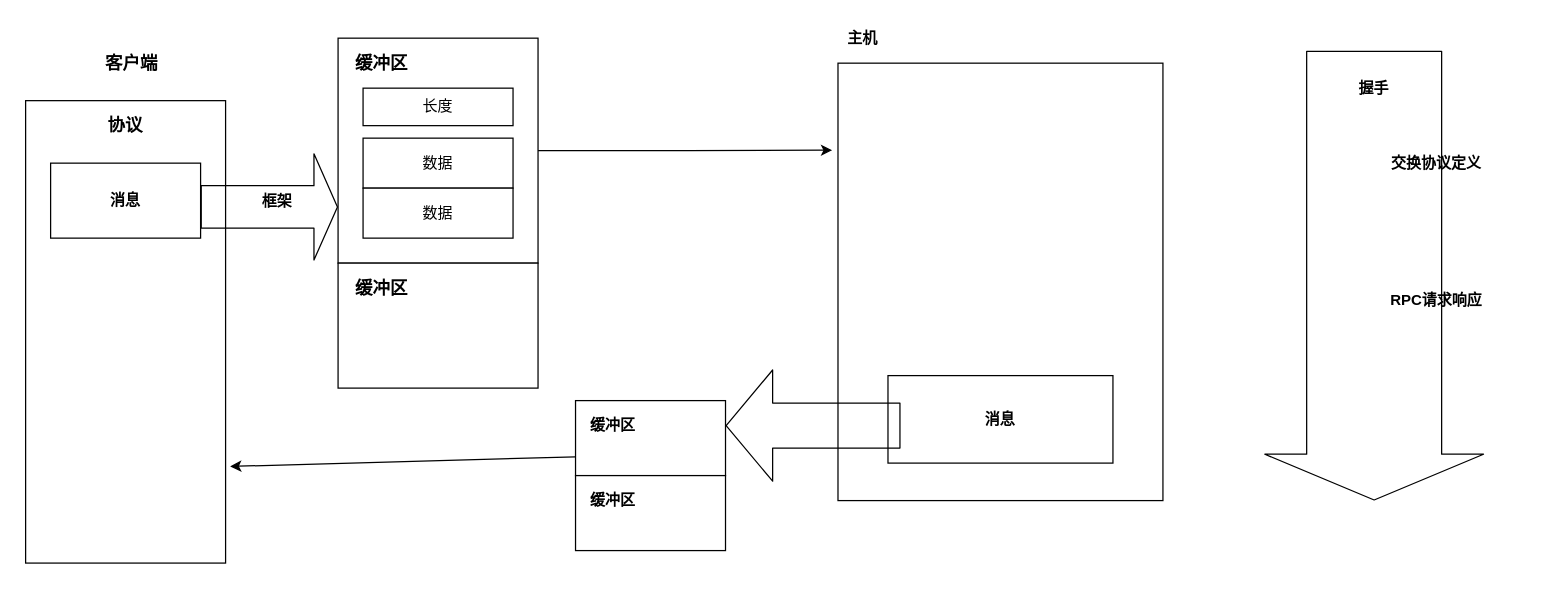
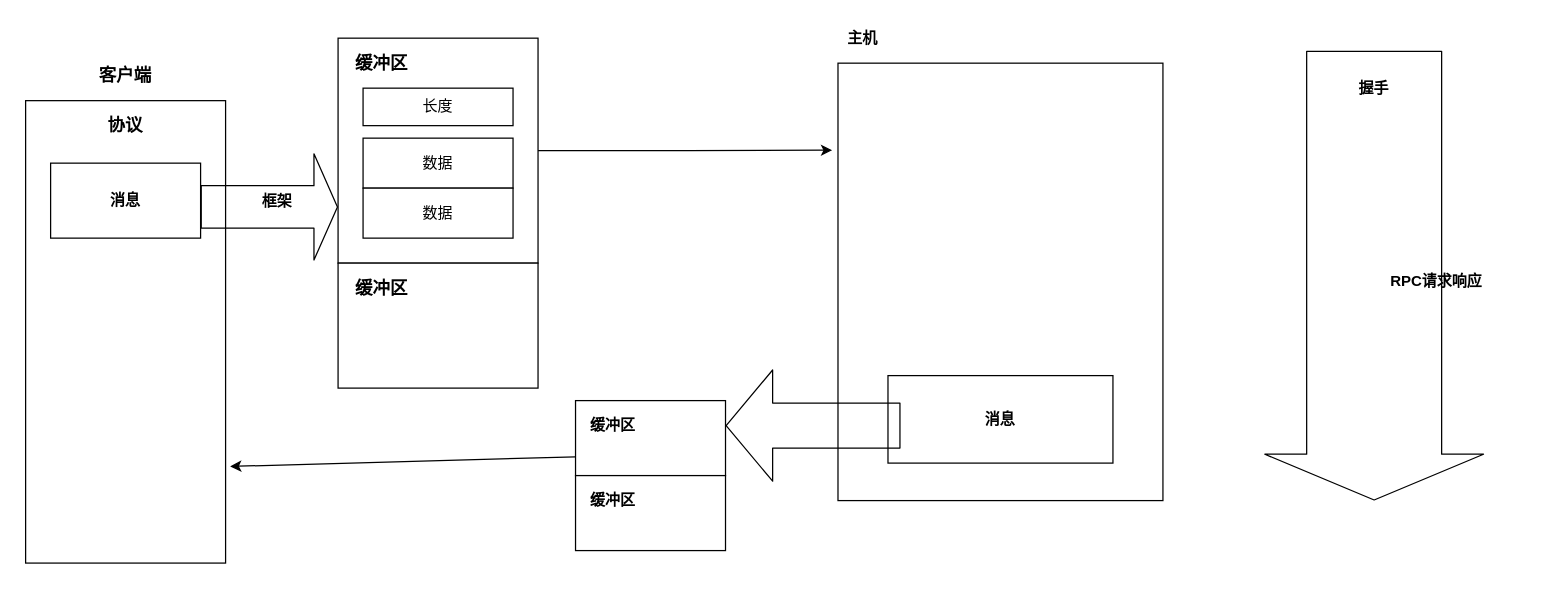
(132, 63) -> (126, 76)
(1437, 163) -> none
(1437, 301) -> (1437, 282)
